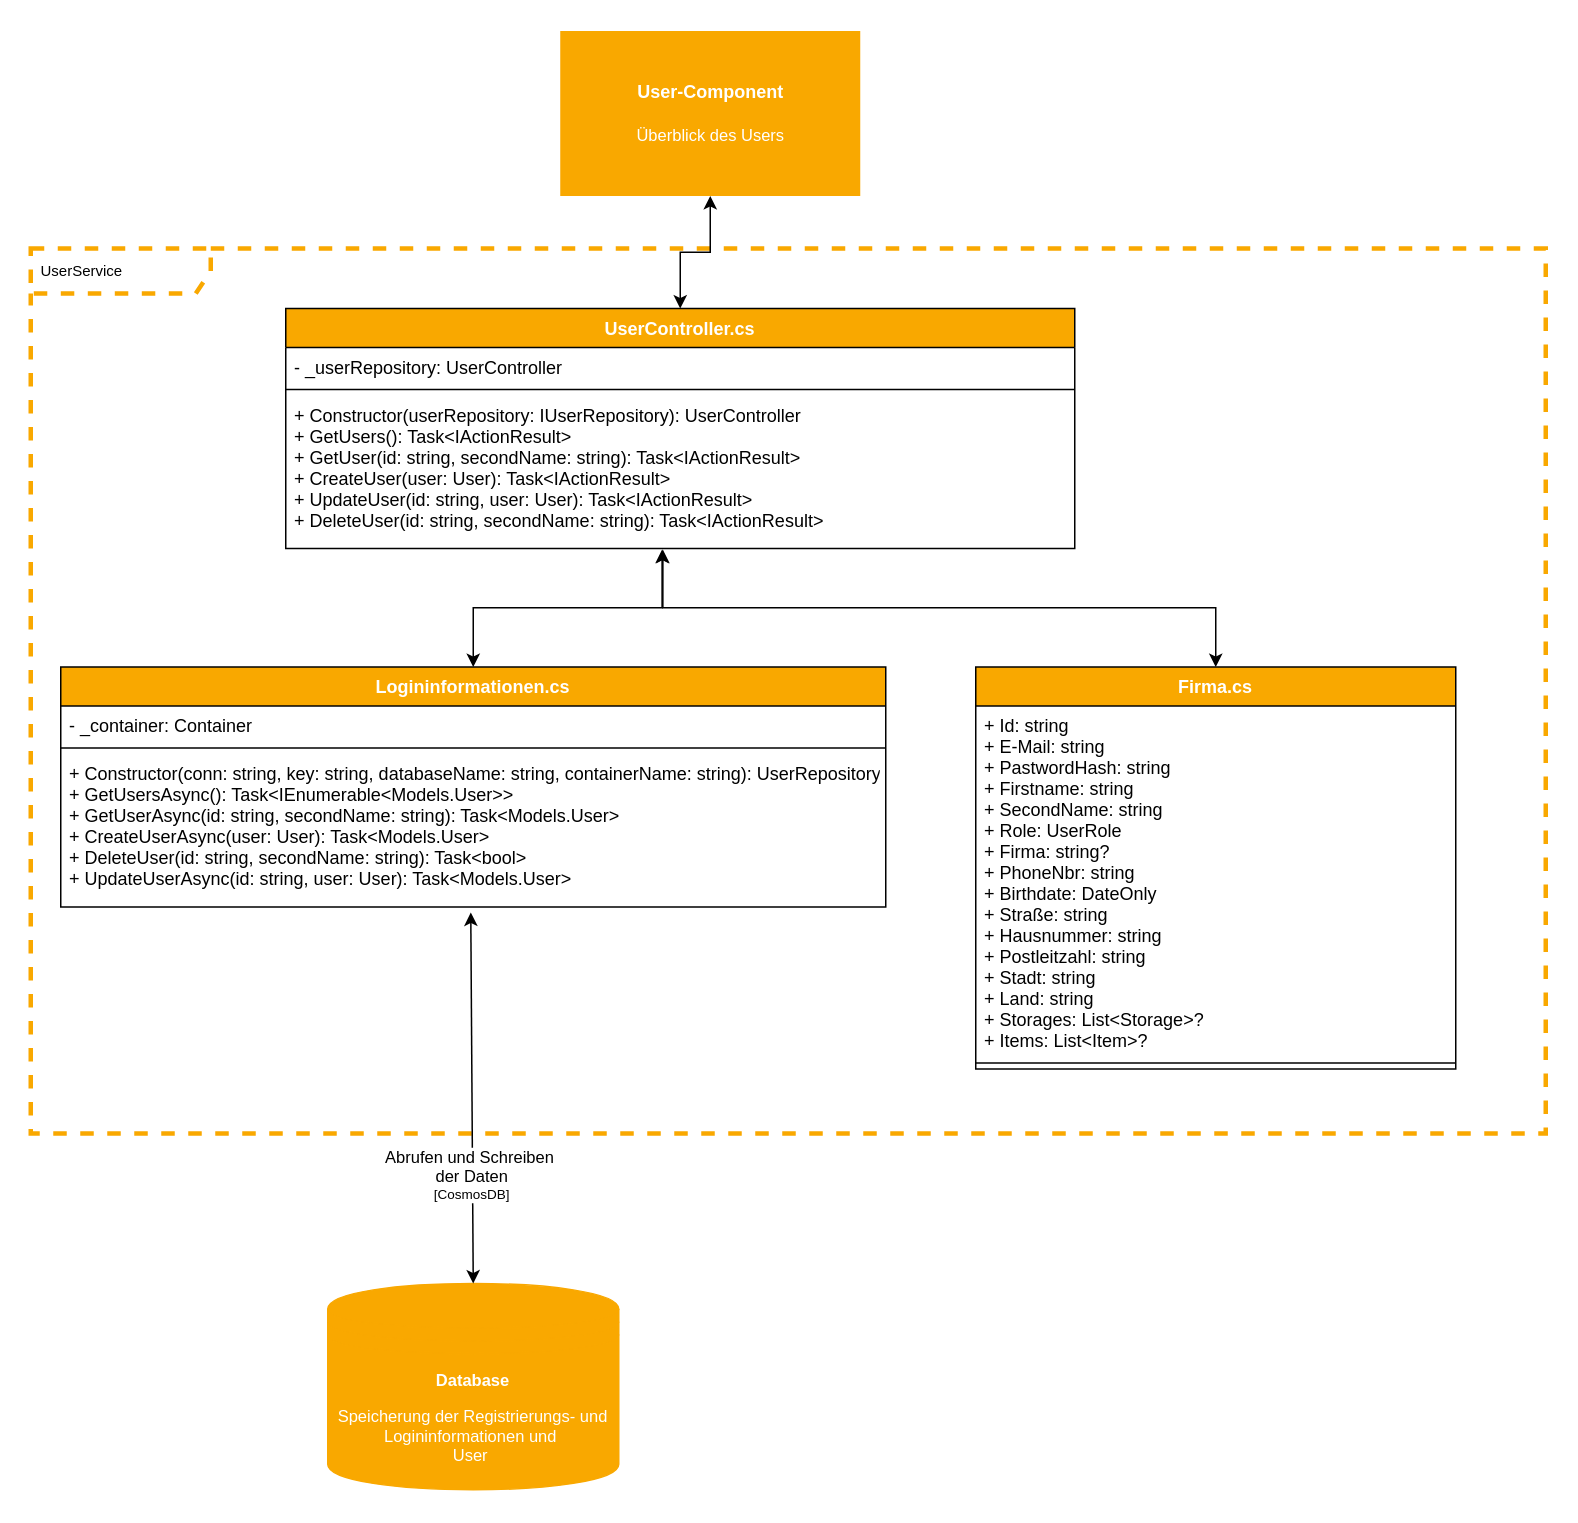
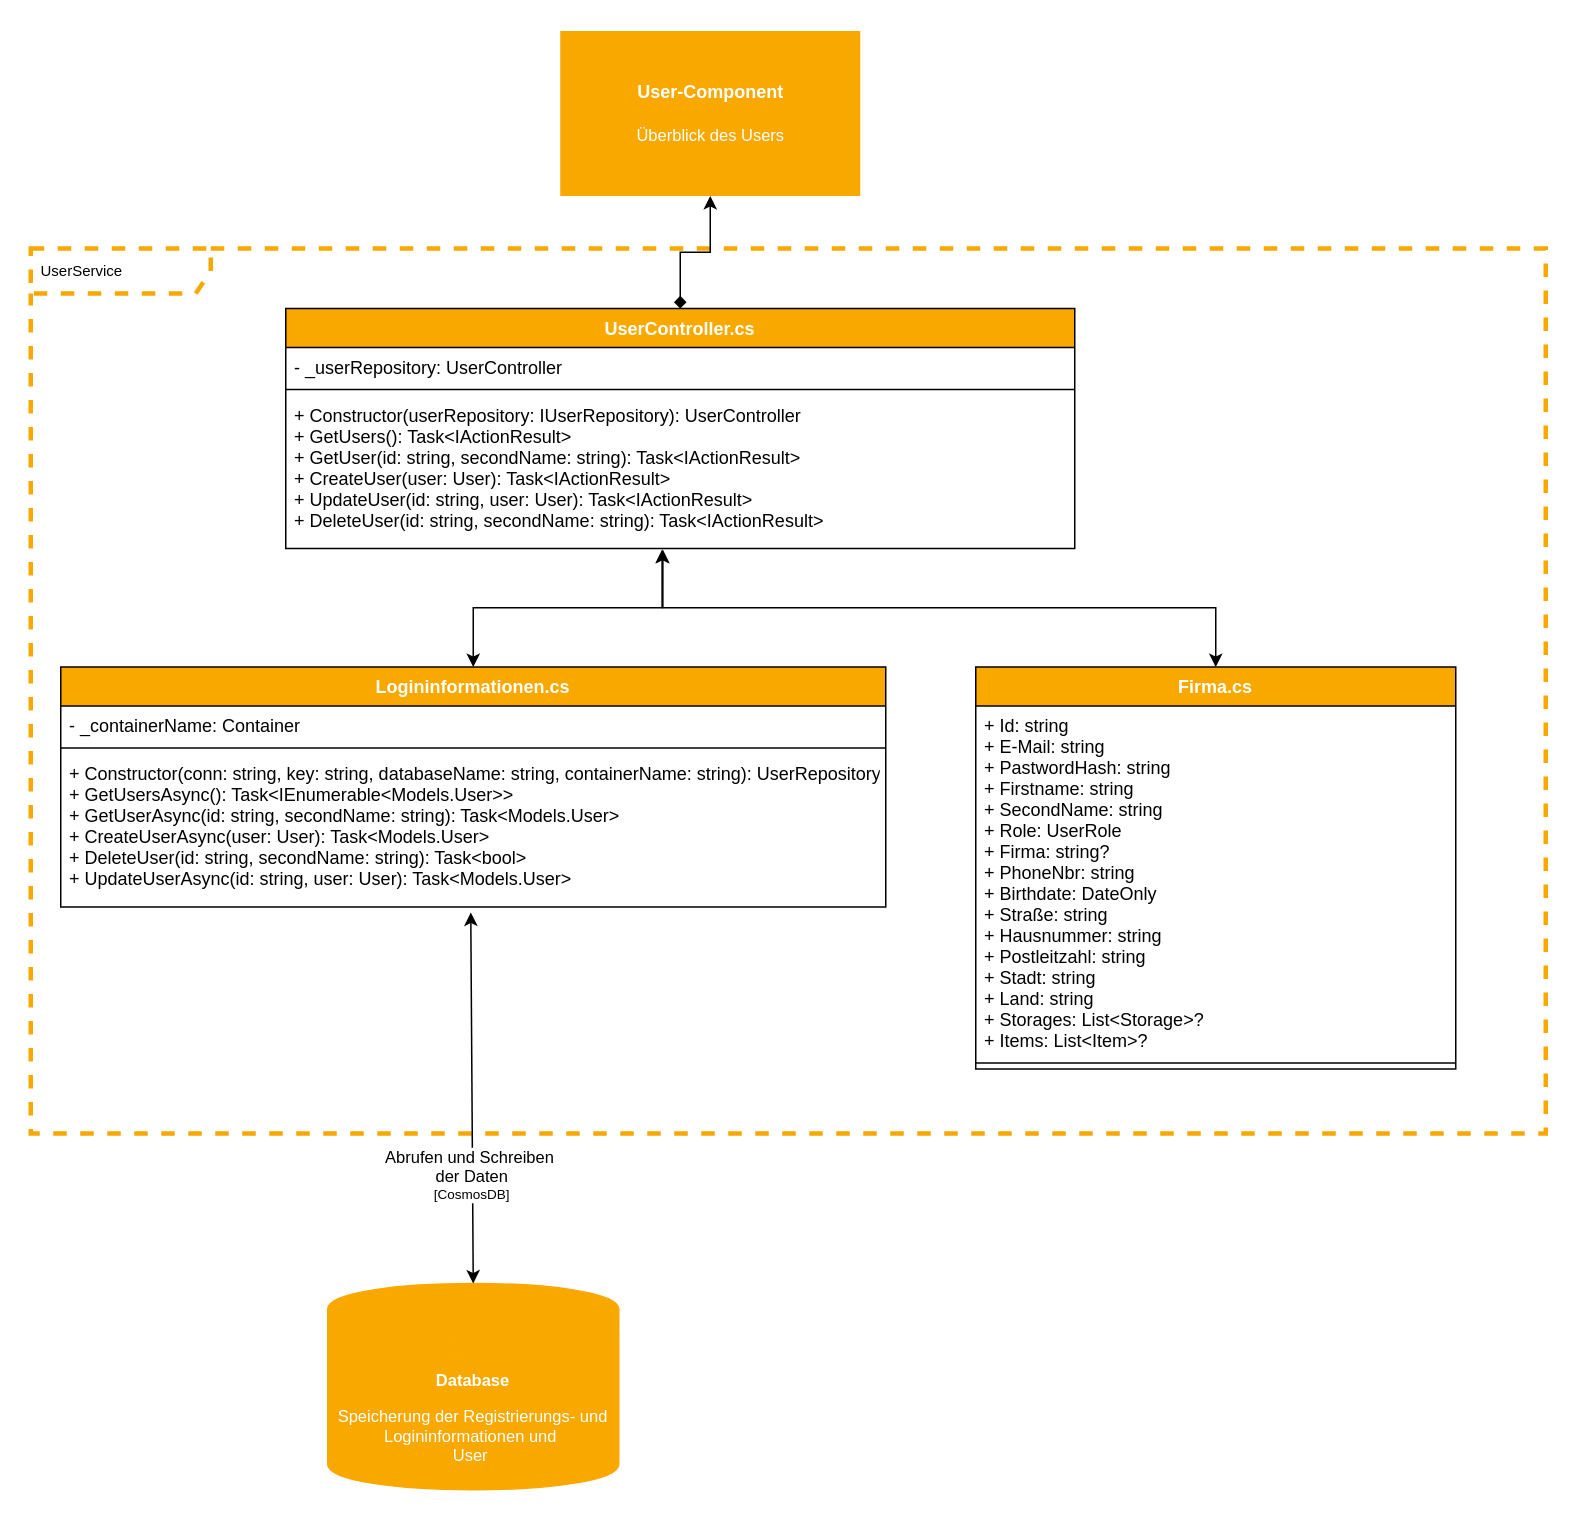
(680, 297) -> (680, 296)
(173, 726) -> (193, 726)
